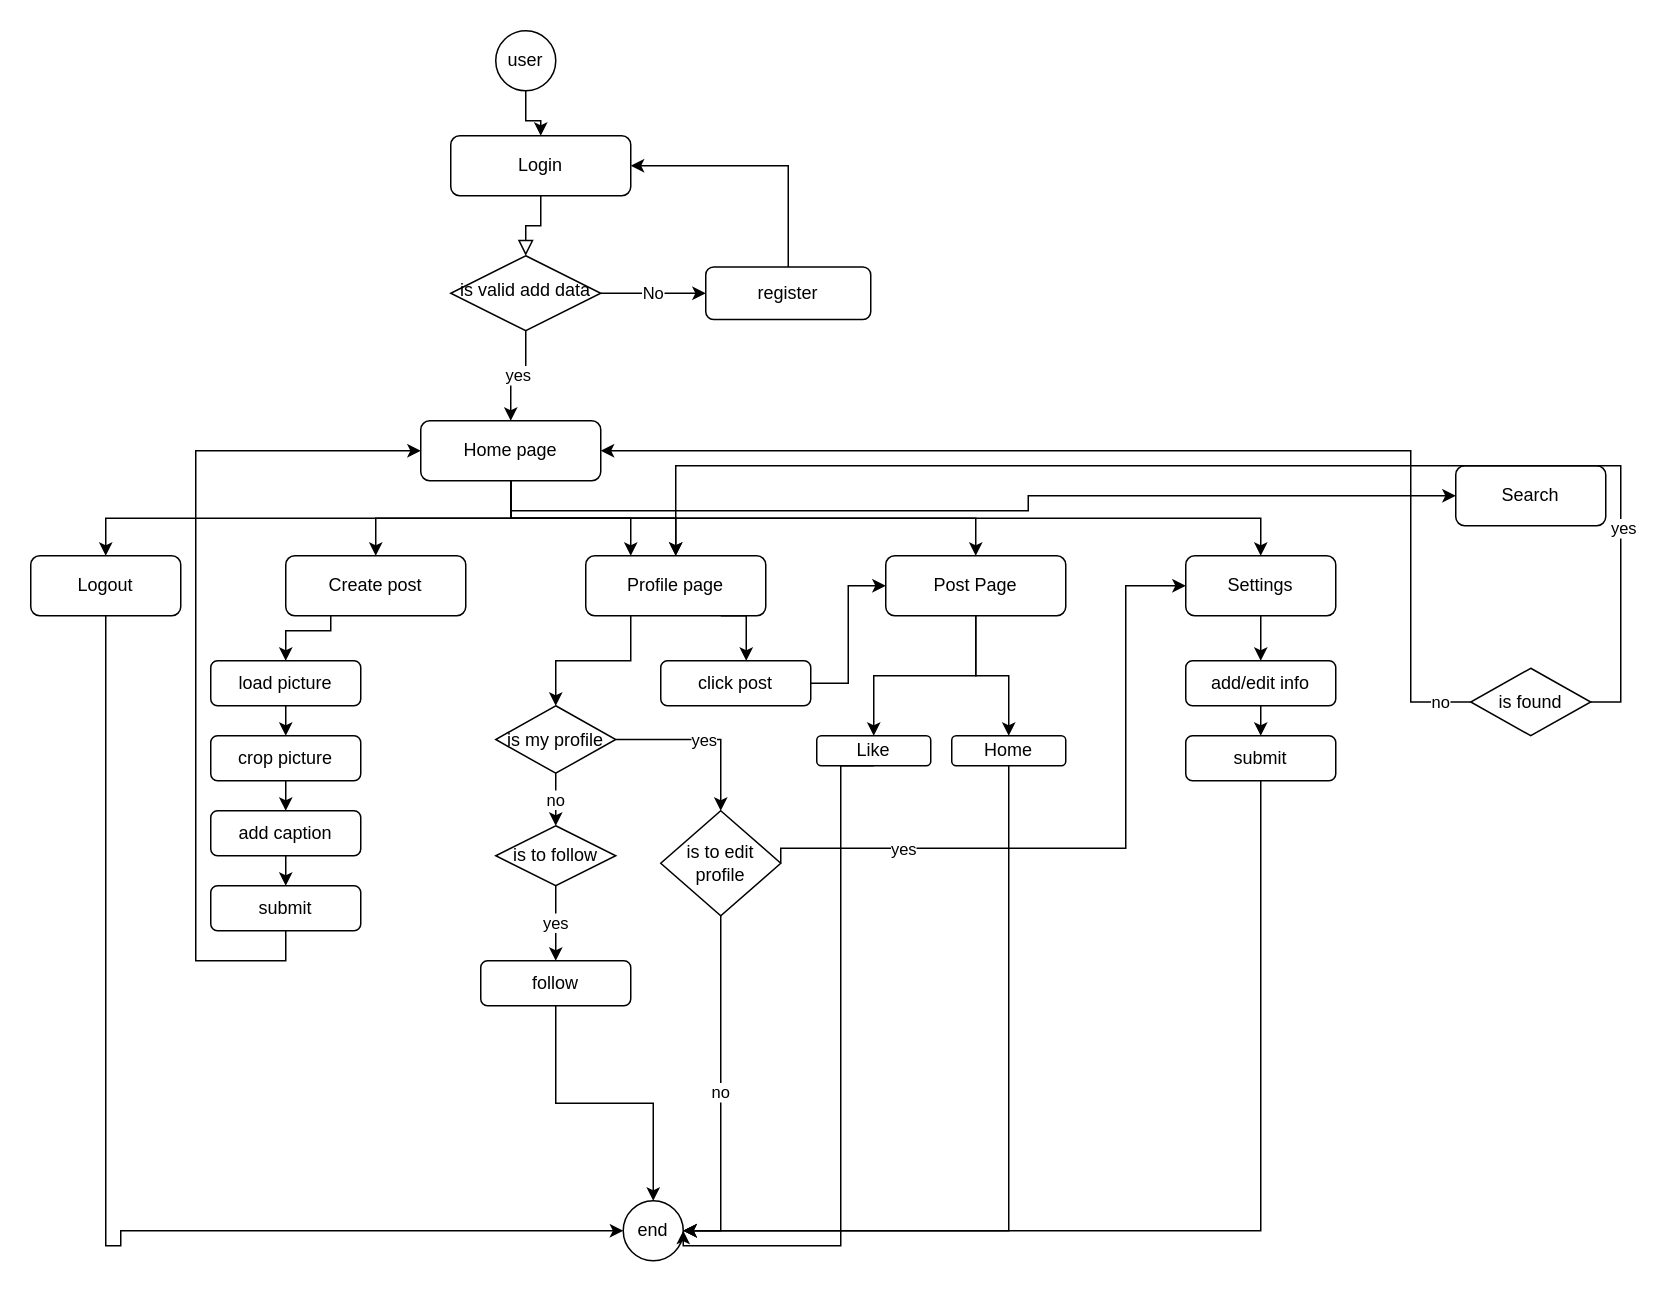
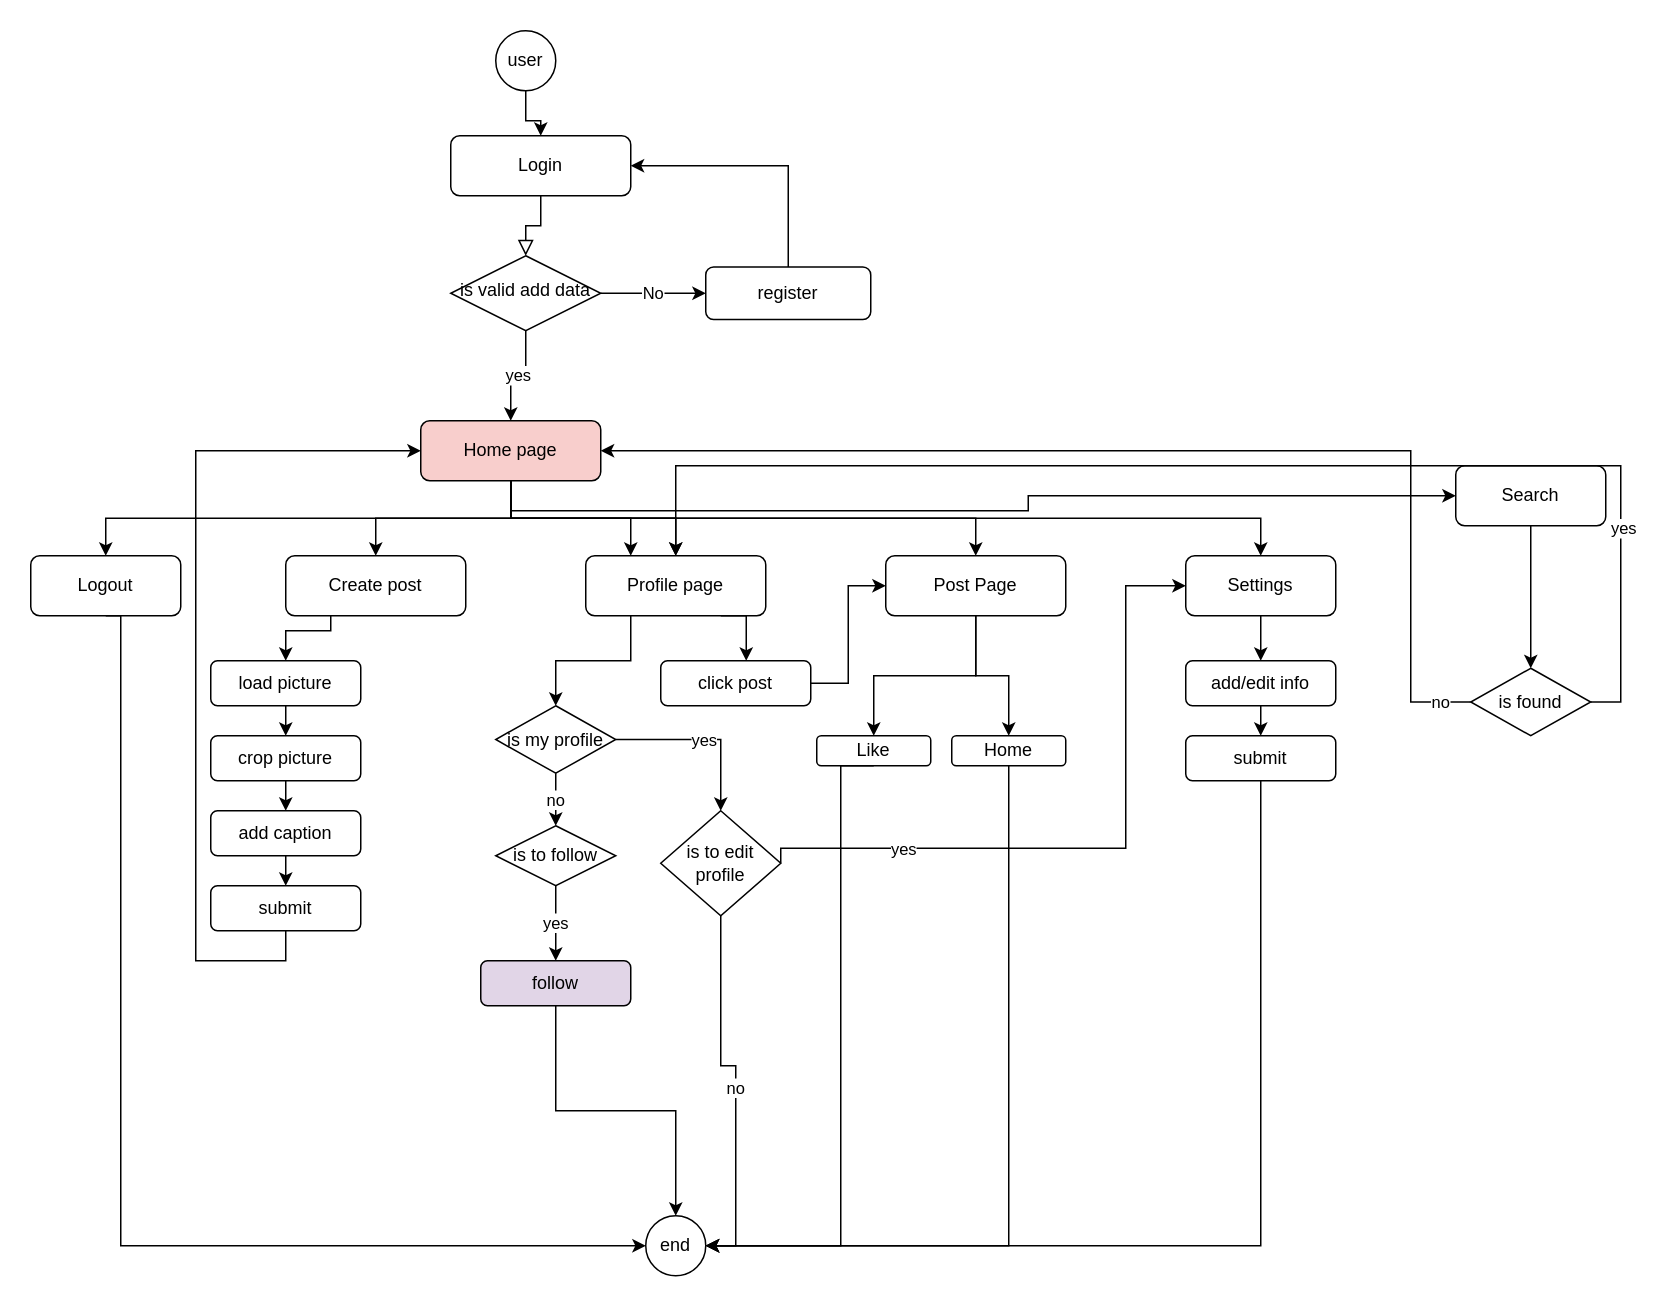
(511, 451) -> (511, 451)
none -> (1531, 592)
(556, 983) -> (556, 983)
(653, 1231) -> (676, 1246)
